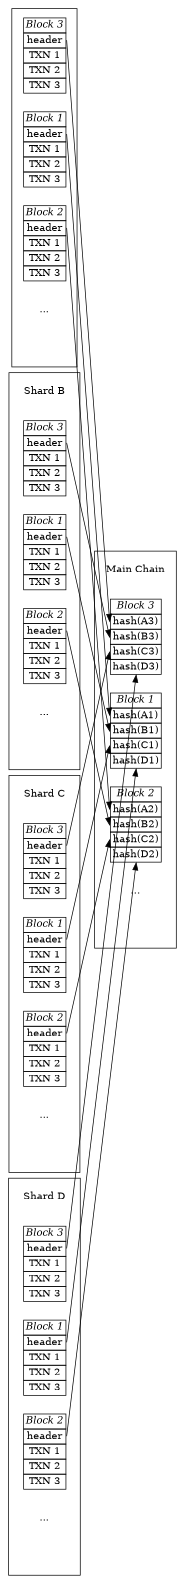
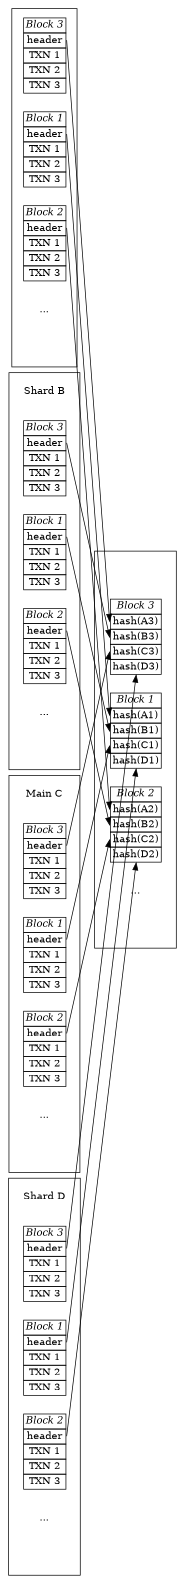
(135, 570) -> none
(44, 794) -> (44, 794)
